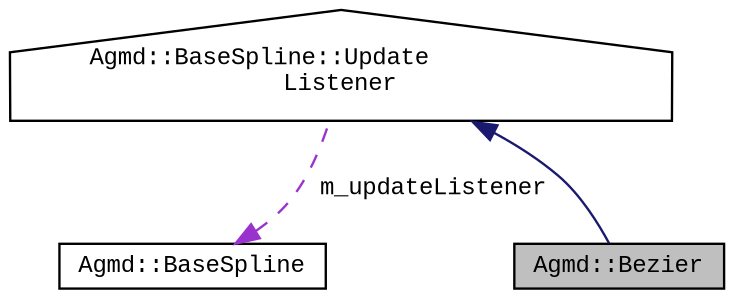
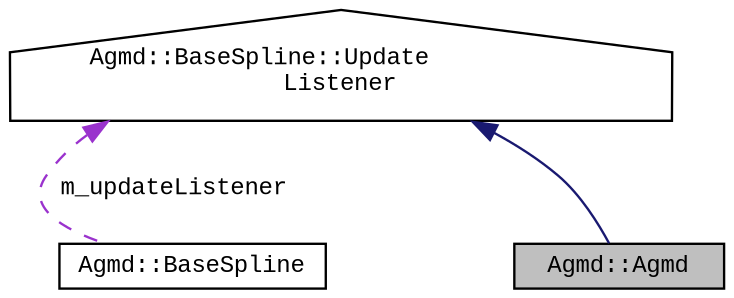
(302, 183) -> (40, 198)
(619, 266) -> (619, 266)
